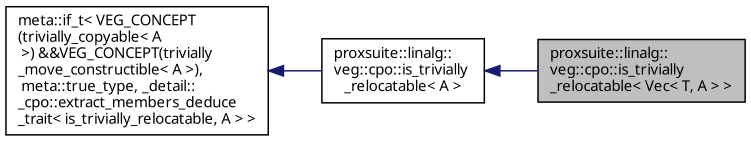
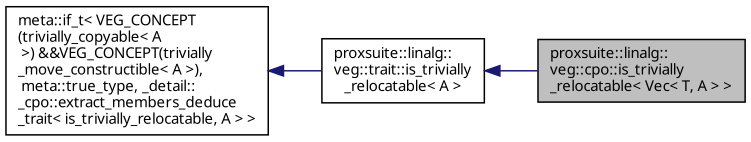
(403, 71) -> (403, 71)
